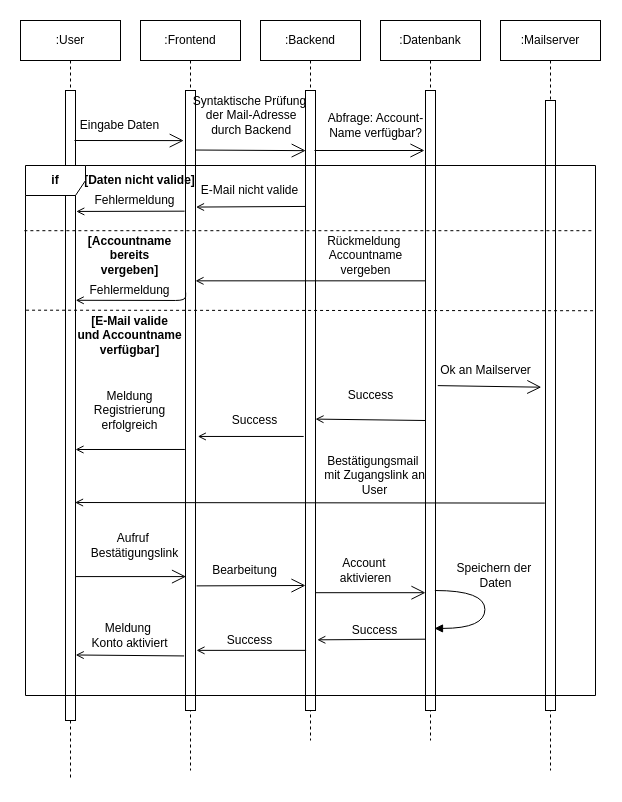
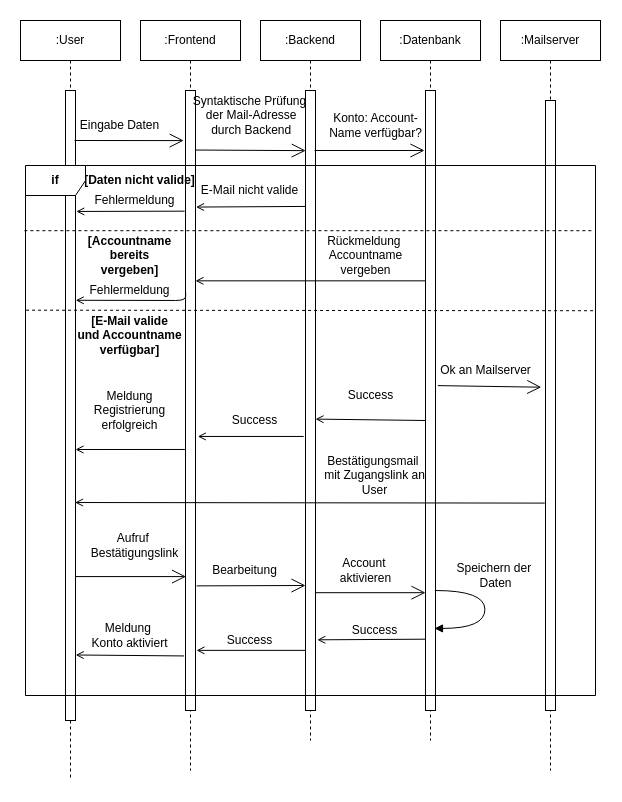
(376, 126) -> (376, 126)
